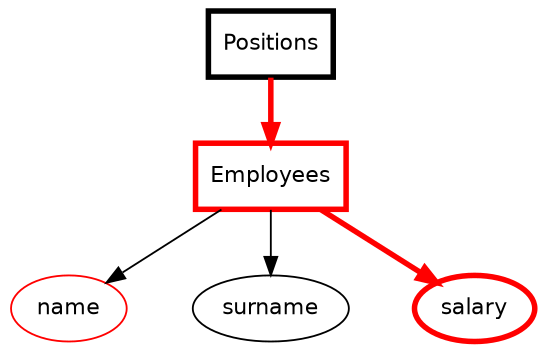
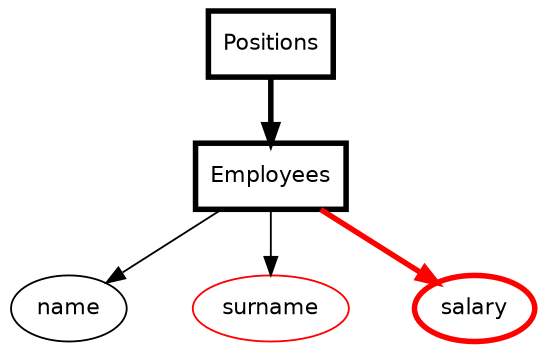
(271, 101) -> (271, 101)
(271, 176) -> (271, 176)
(69, 308) -> (69, 308)
(271, 308) -> (271, 308)
